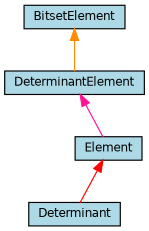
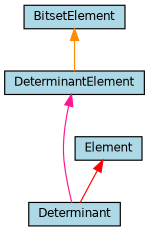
(94, 121) -> (64, 155)
